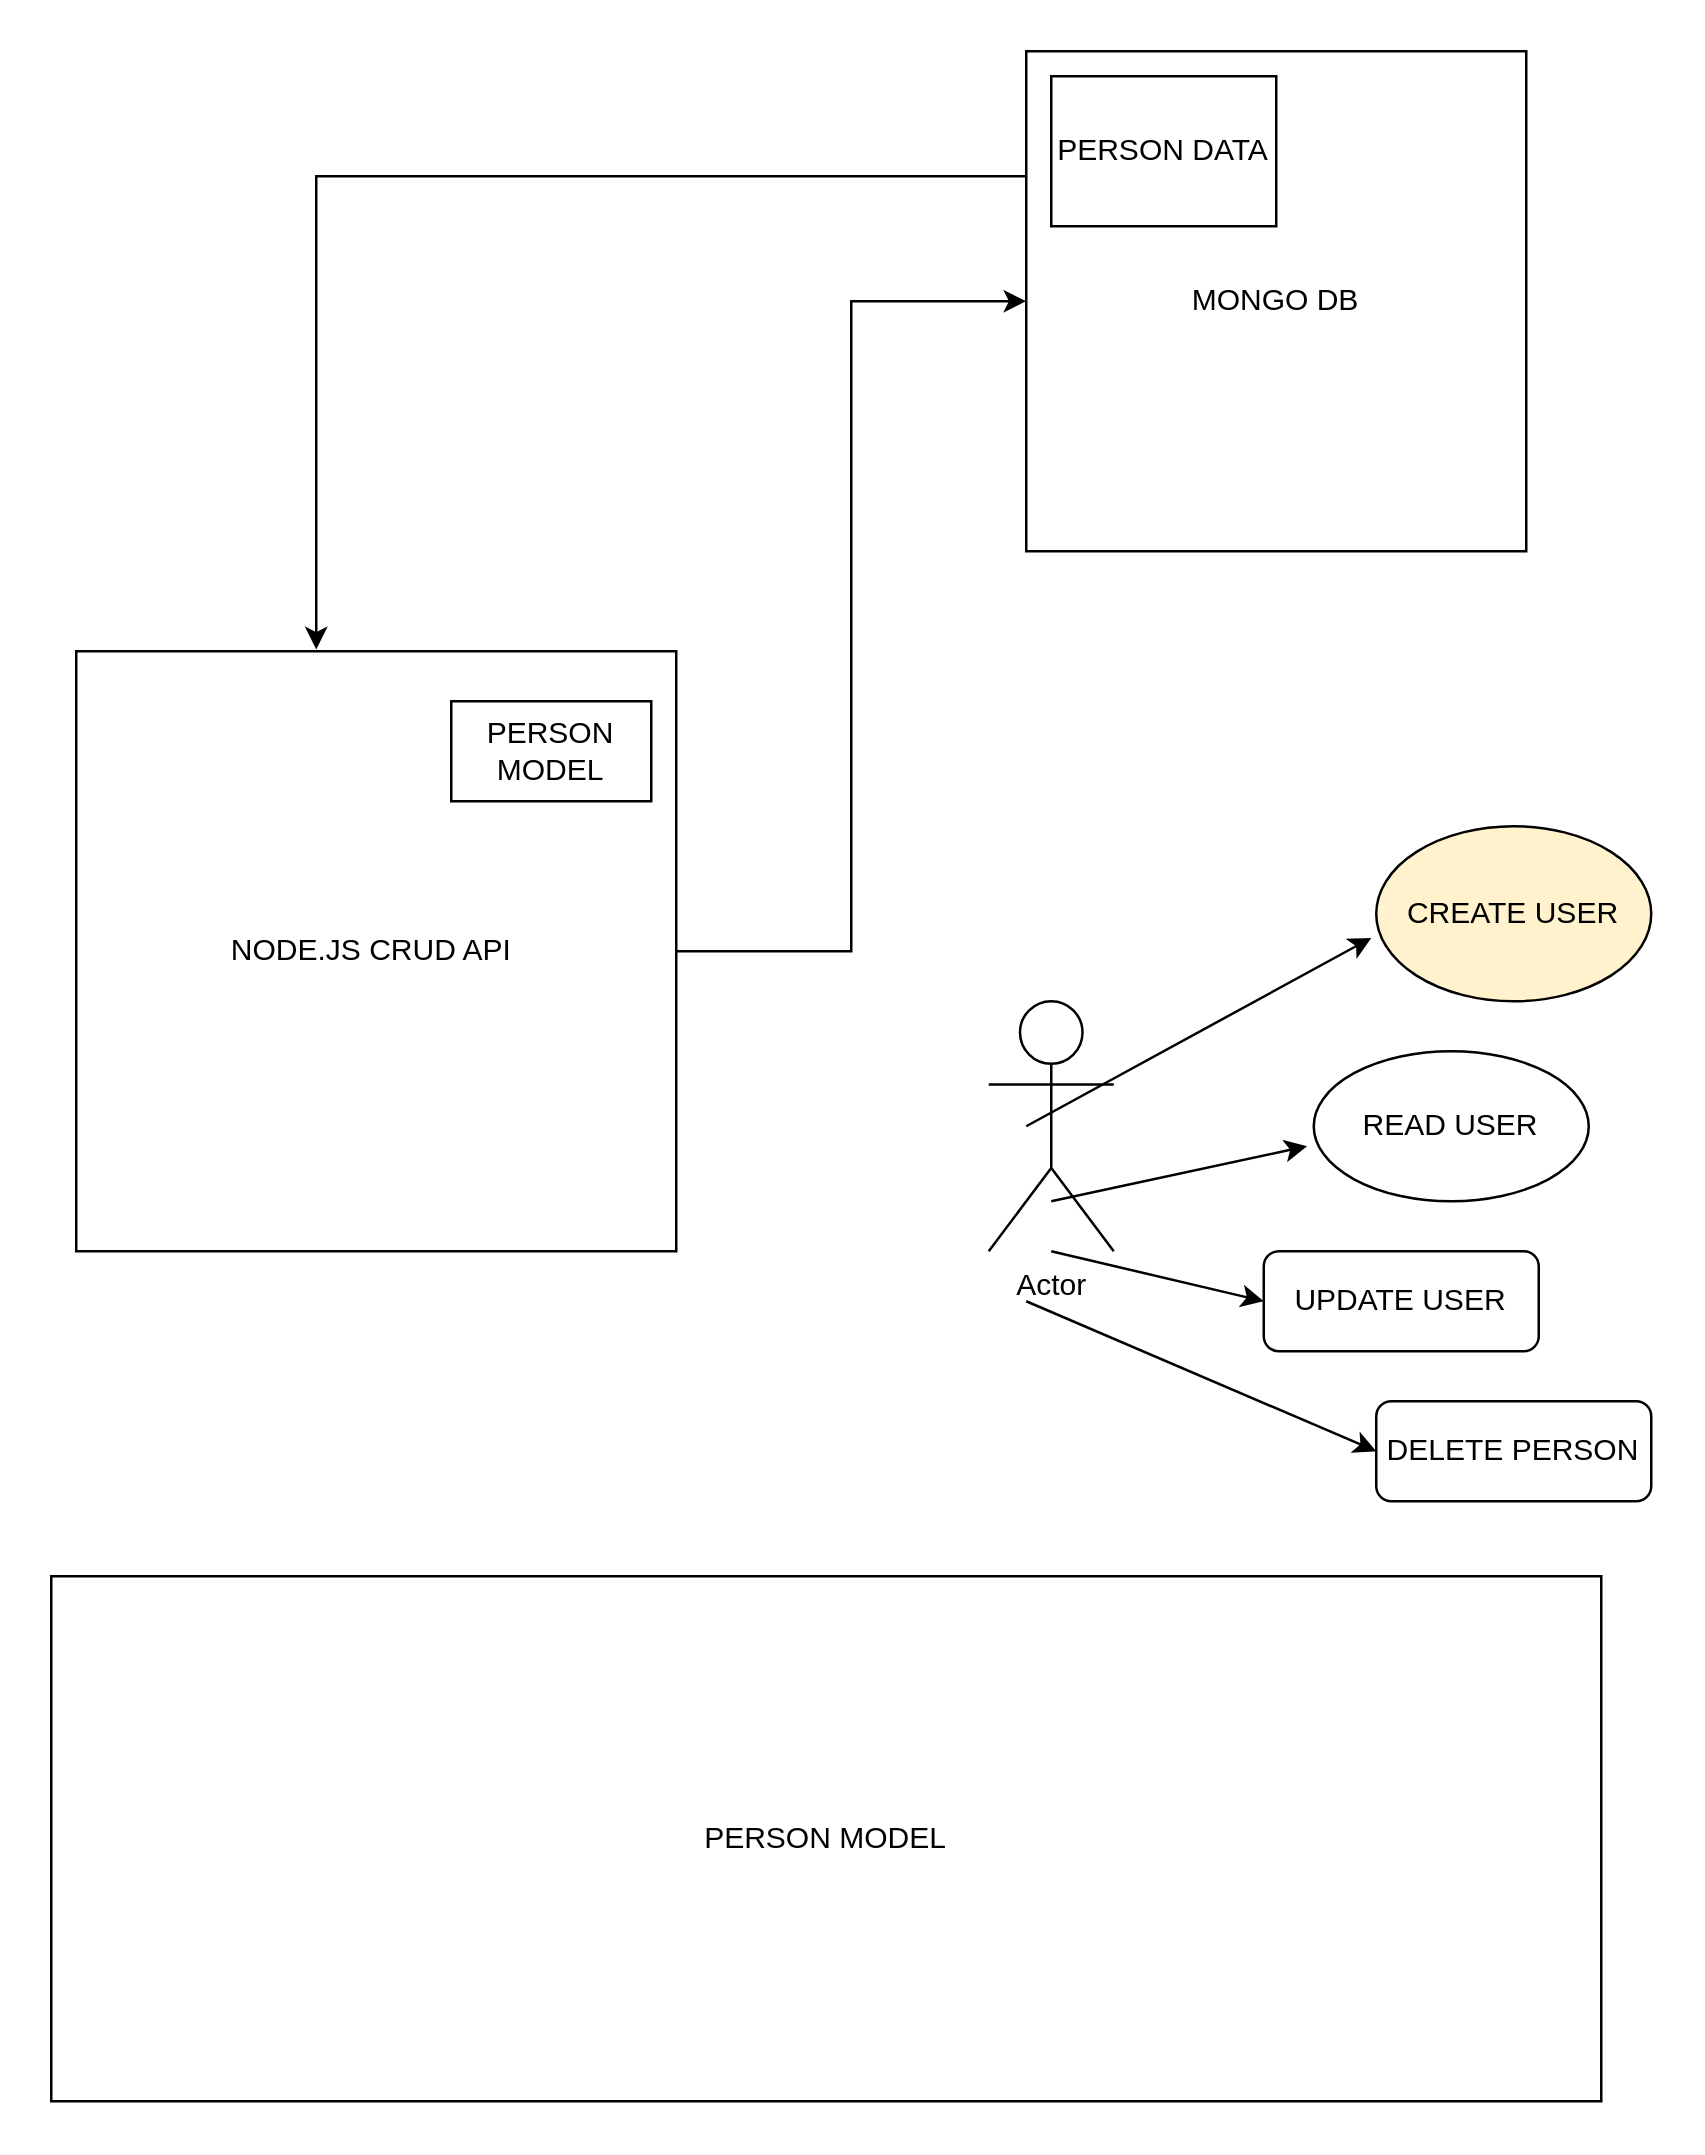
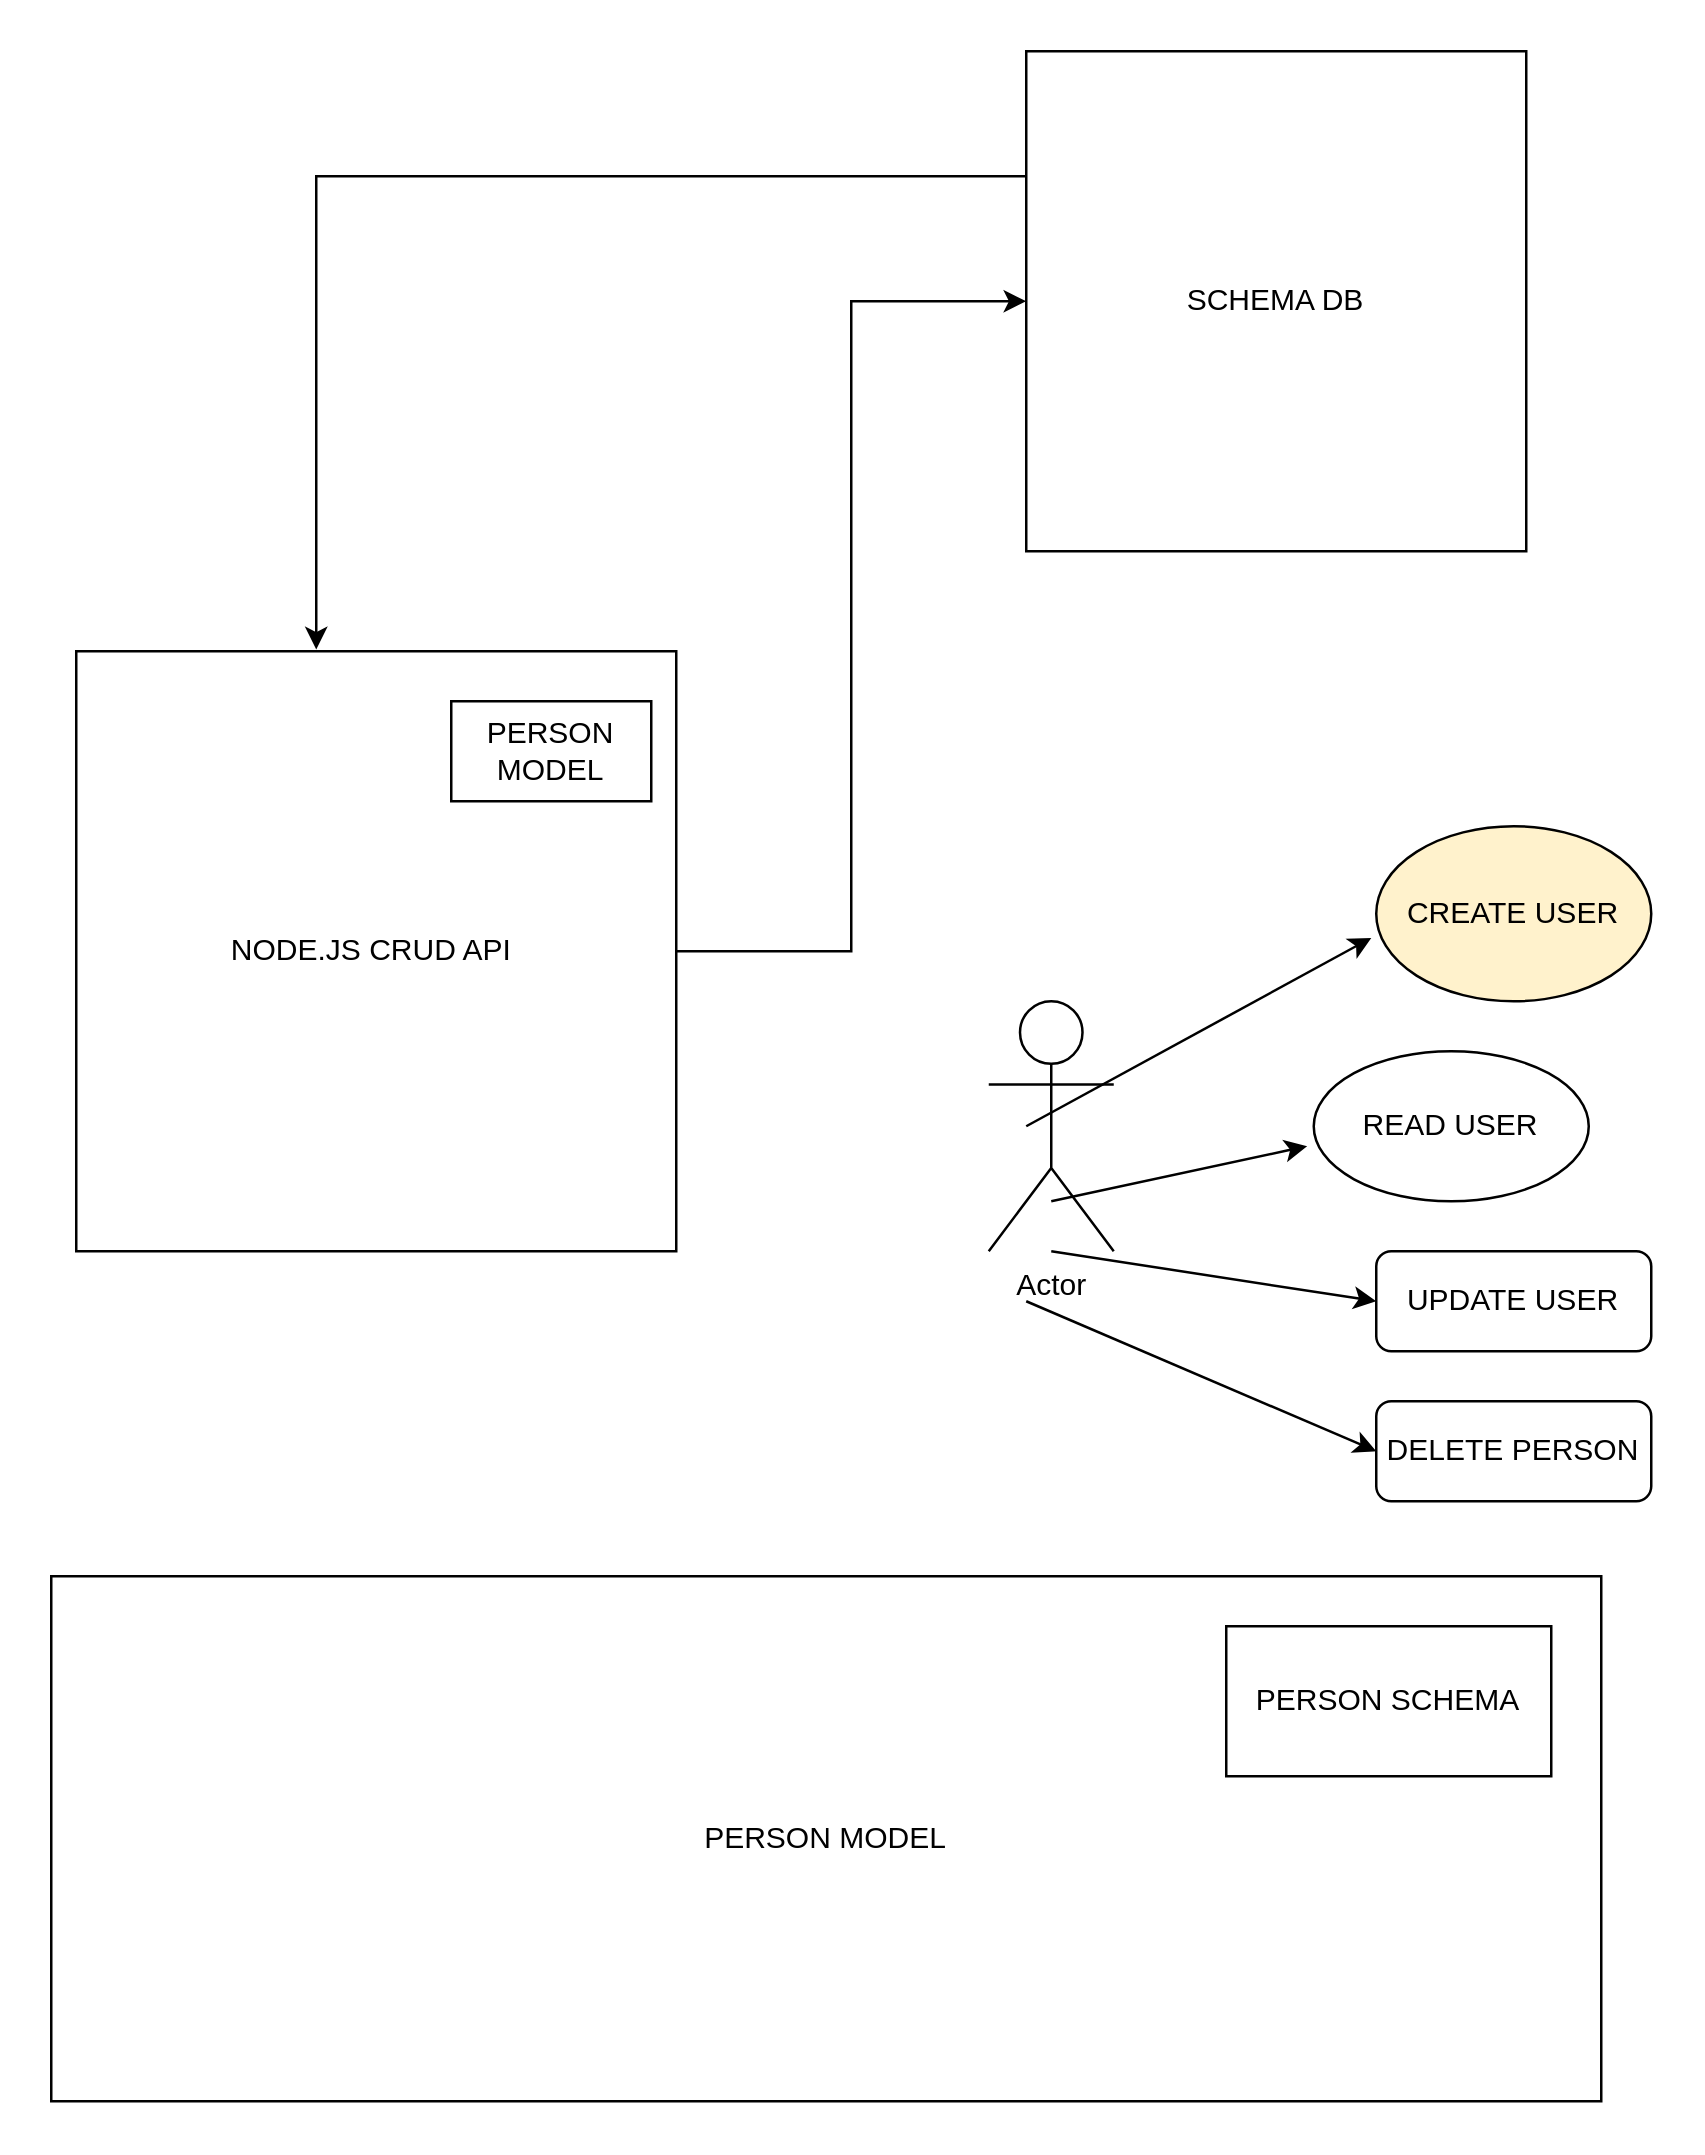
(1164, 151) -> none
(1276, 301) -> (1276, 301)
(1401, 1301) -> (1514, 1301)
none -> (1389, 1701)
